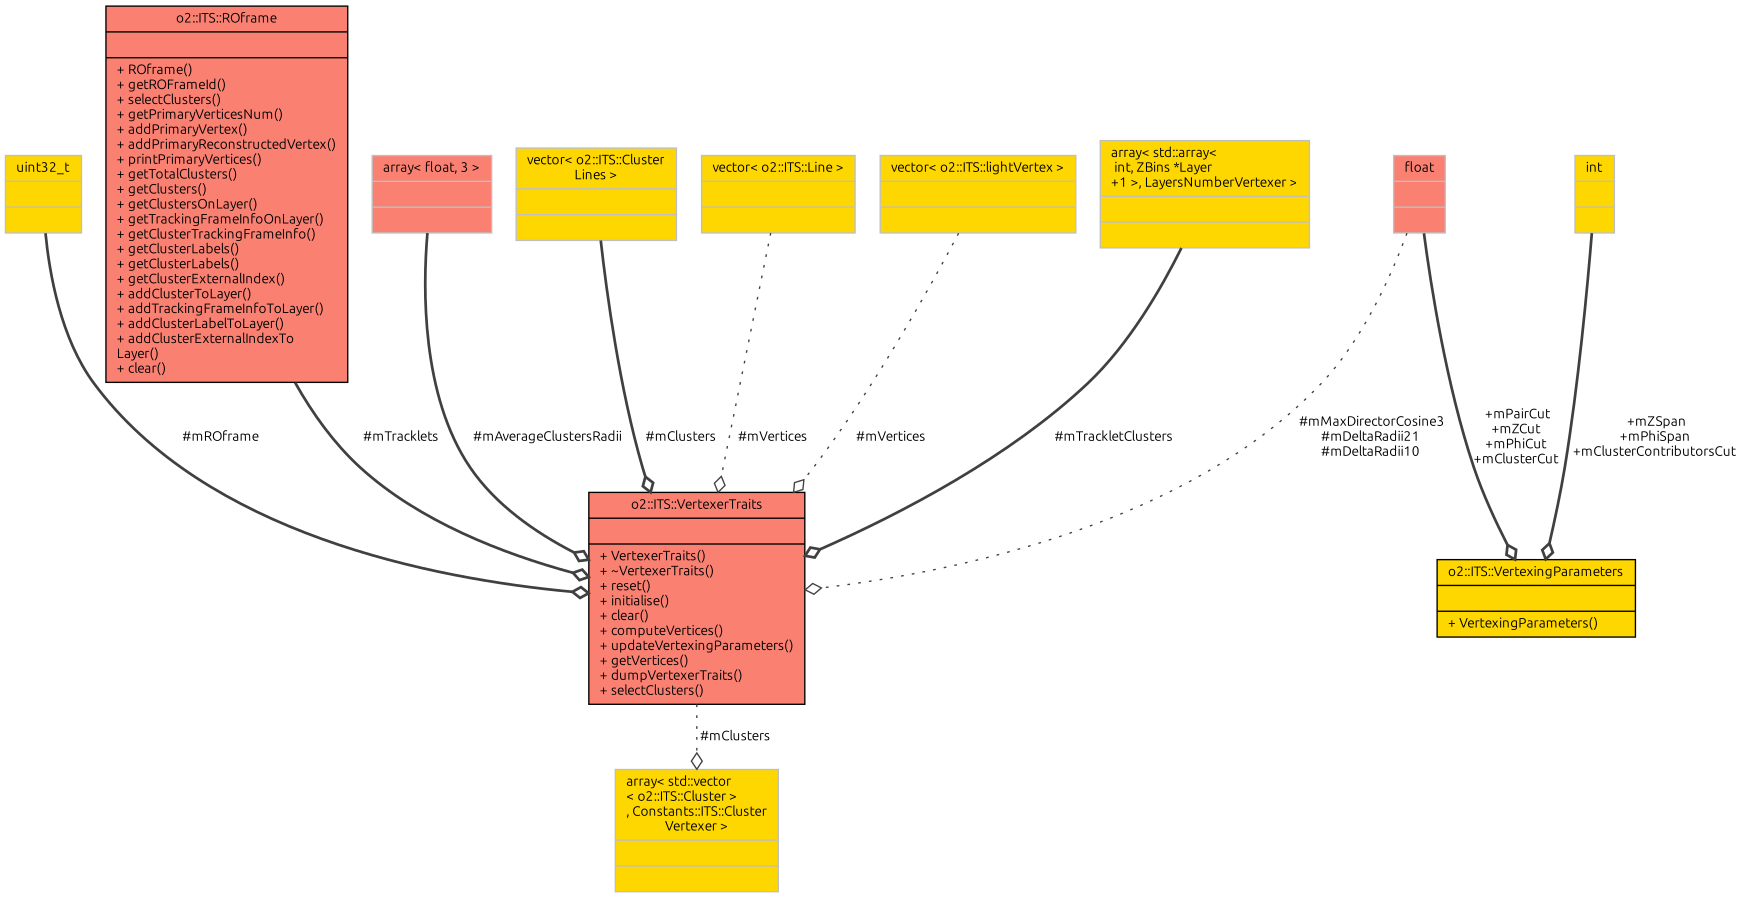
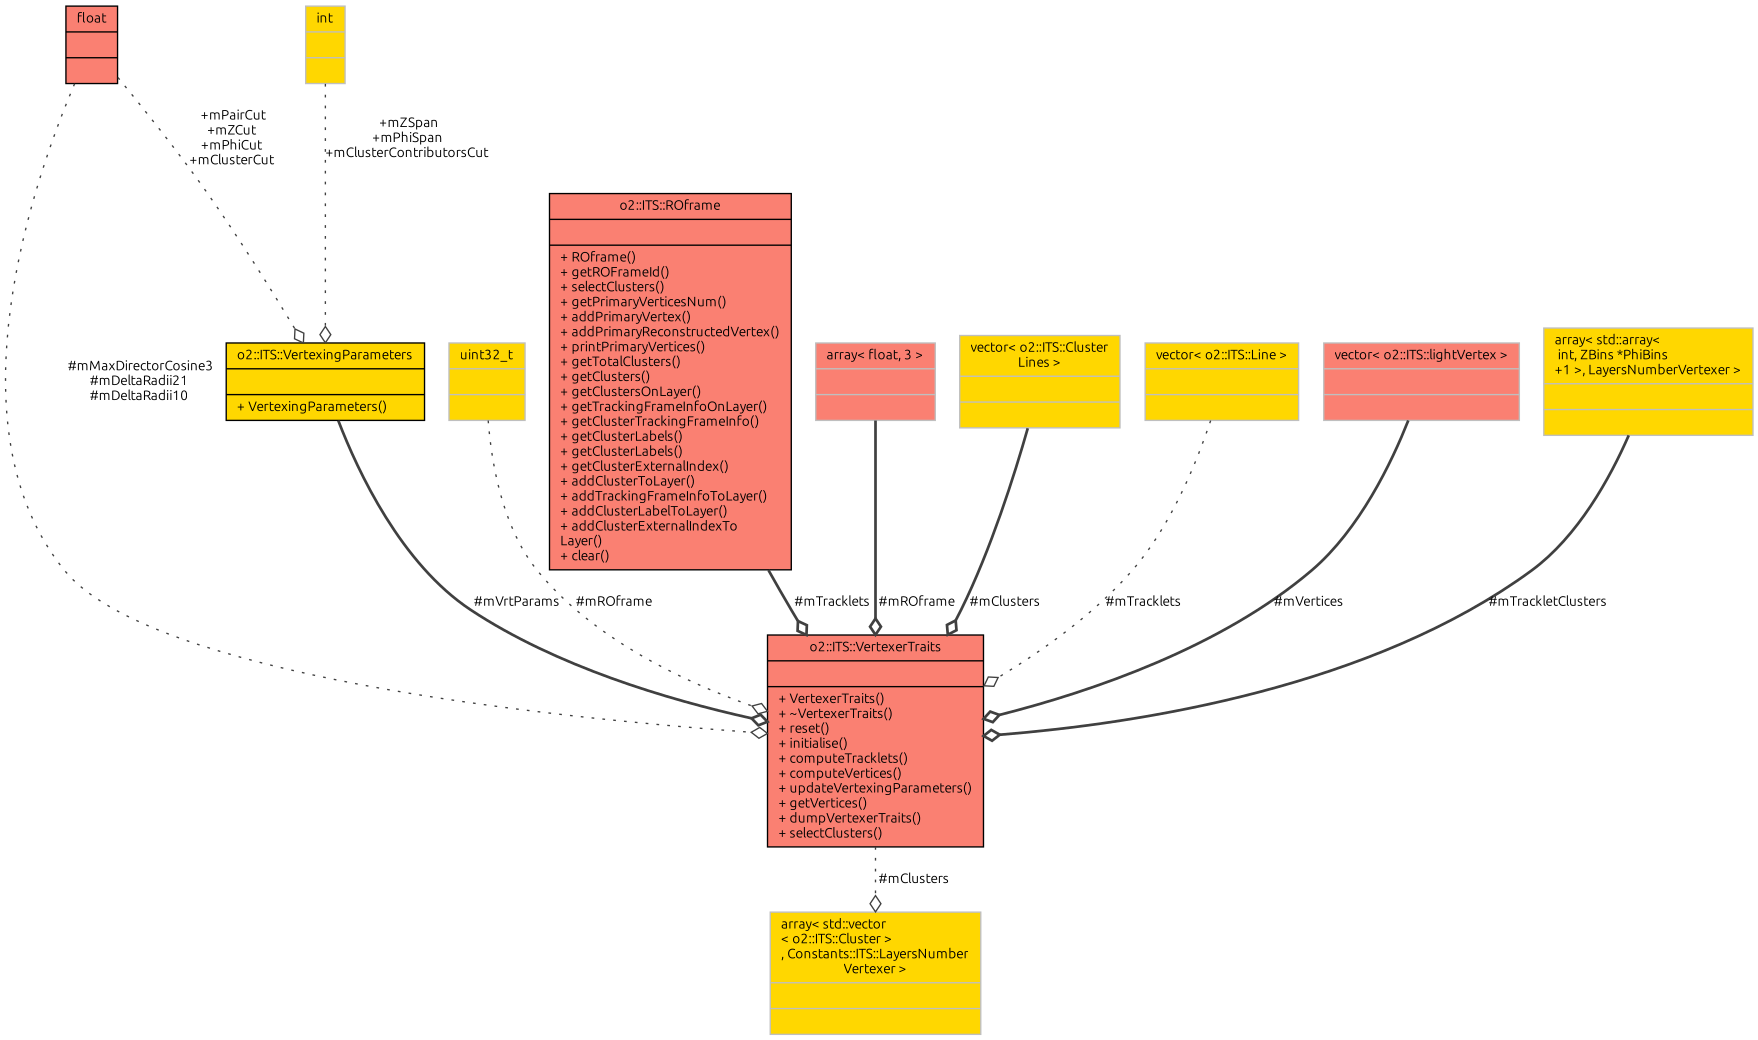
(1162, 168) -> (1612, 355)
(978, 194) -> (1421, 382)
(1419, 194) -> (92, 45)
(887, 360) -> (1244, 618)
(1576, 389) -> (325, 205)
(1453, 393) -> (212, 199)
(546, 437) -> (916, 602)
(772, 437) -> (1142, 602)
(239, 502) -> (571, 605)
(625, 616) -> (844, 759)
none -> (500, 628)
(697, 812) -> (876, 954)
